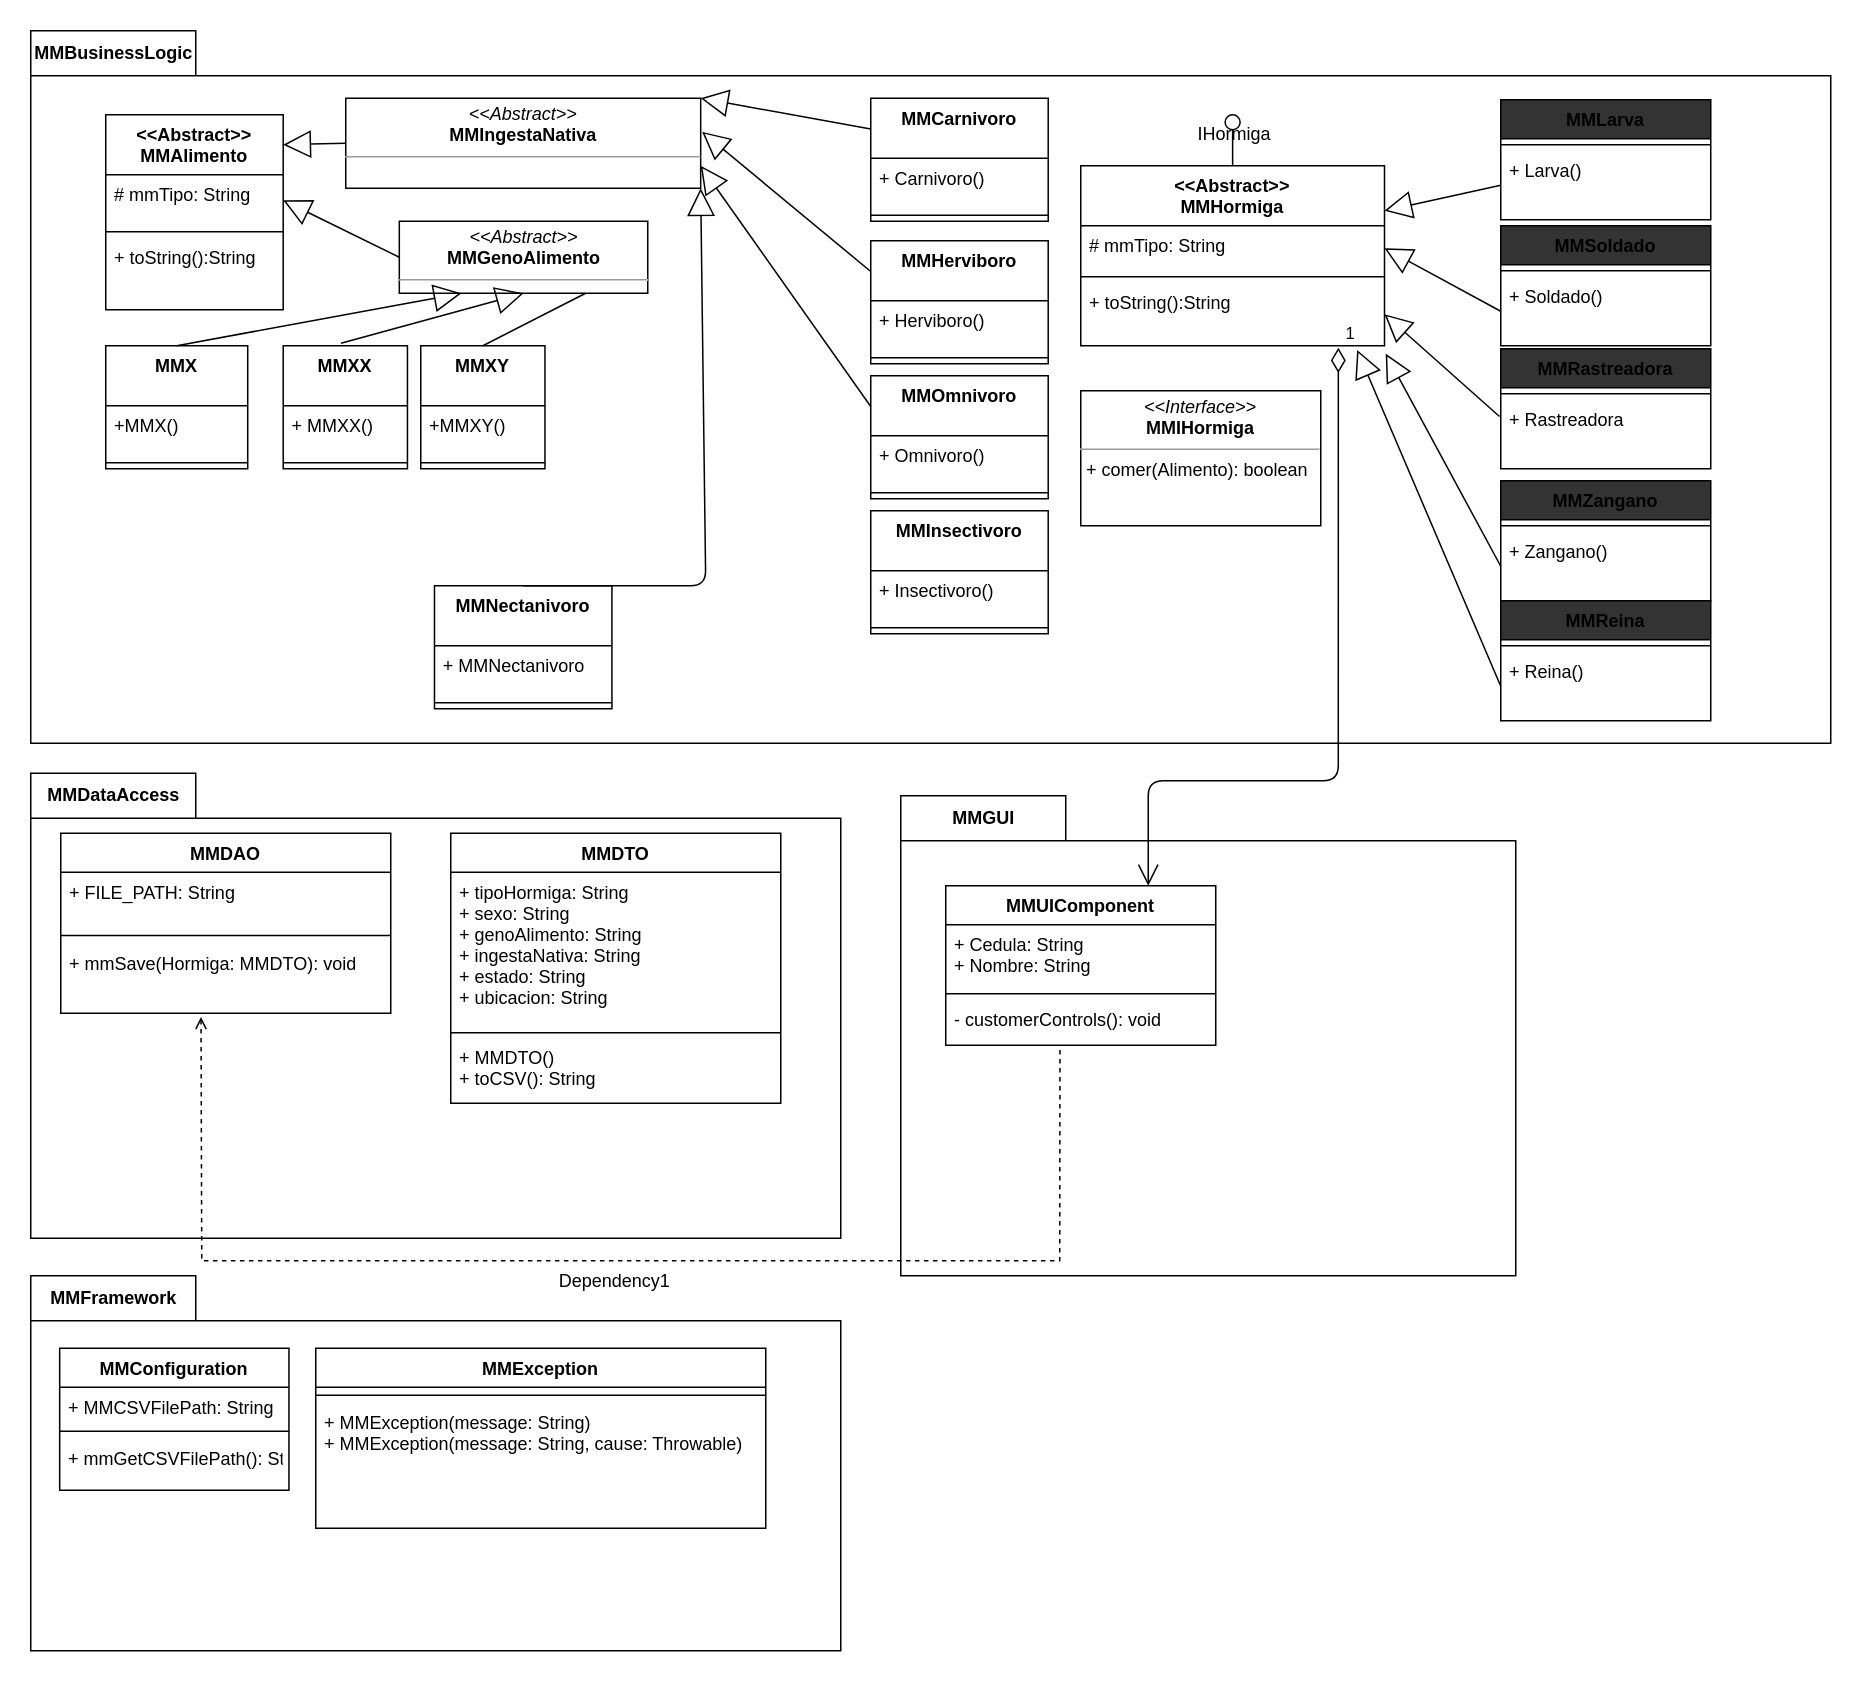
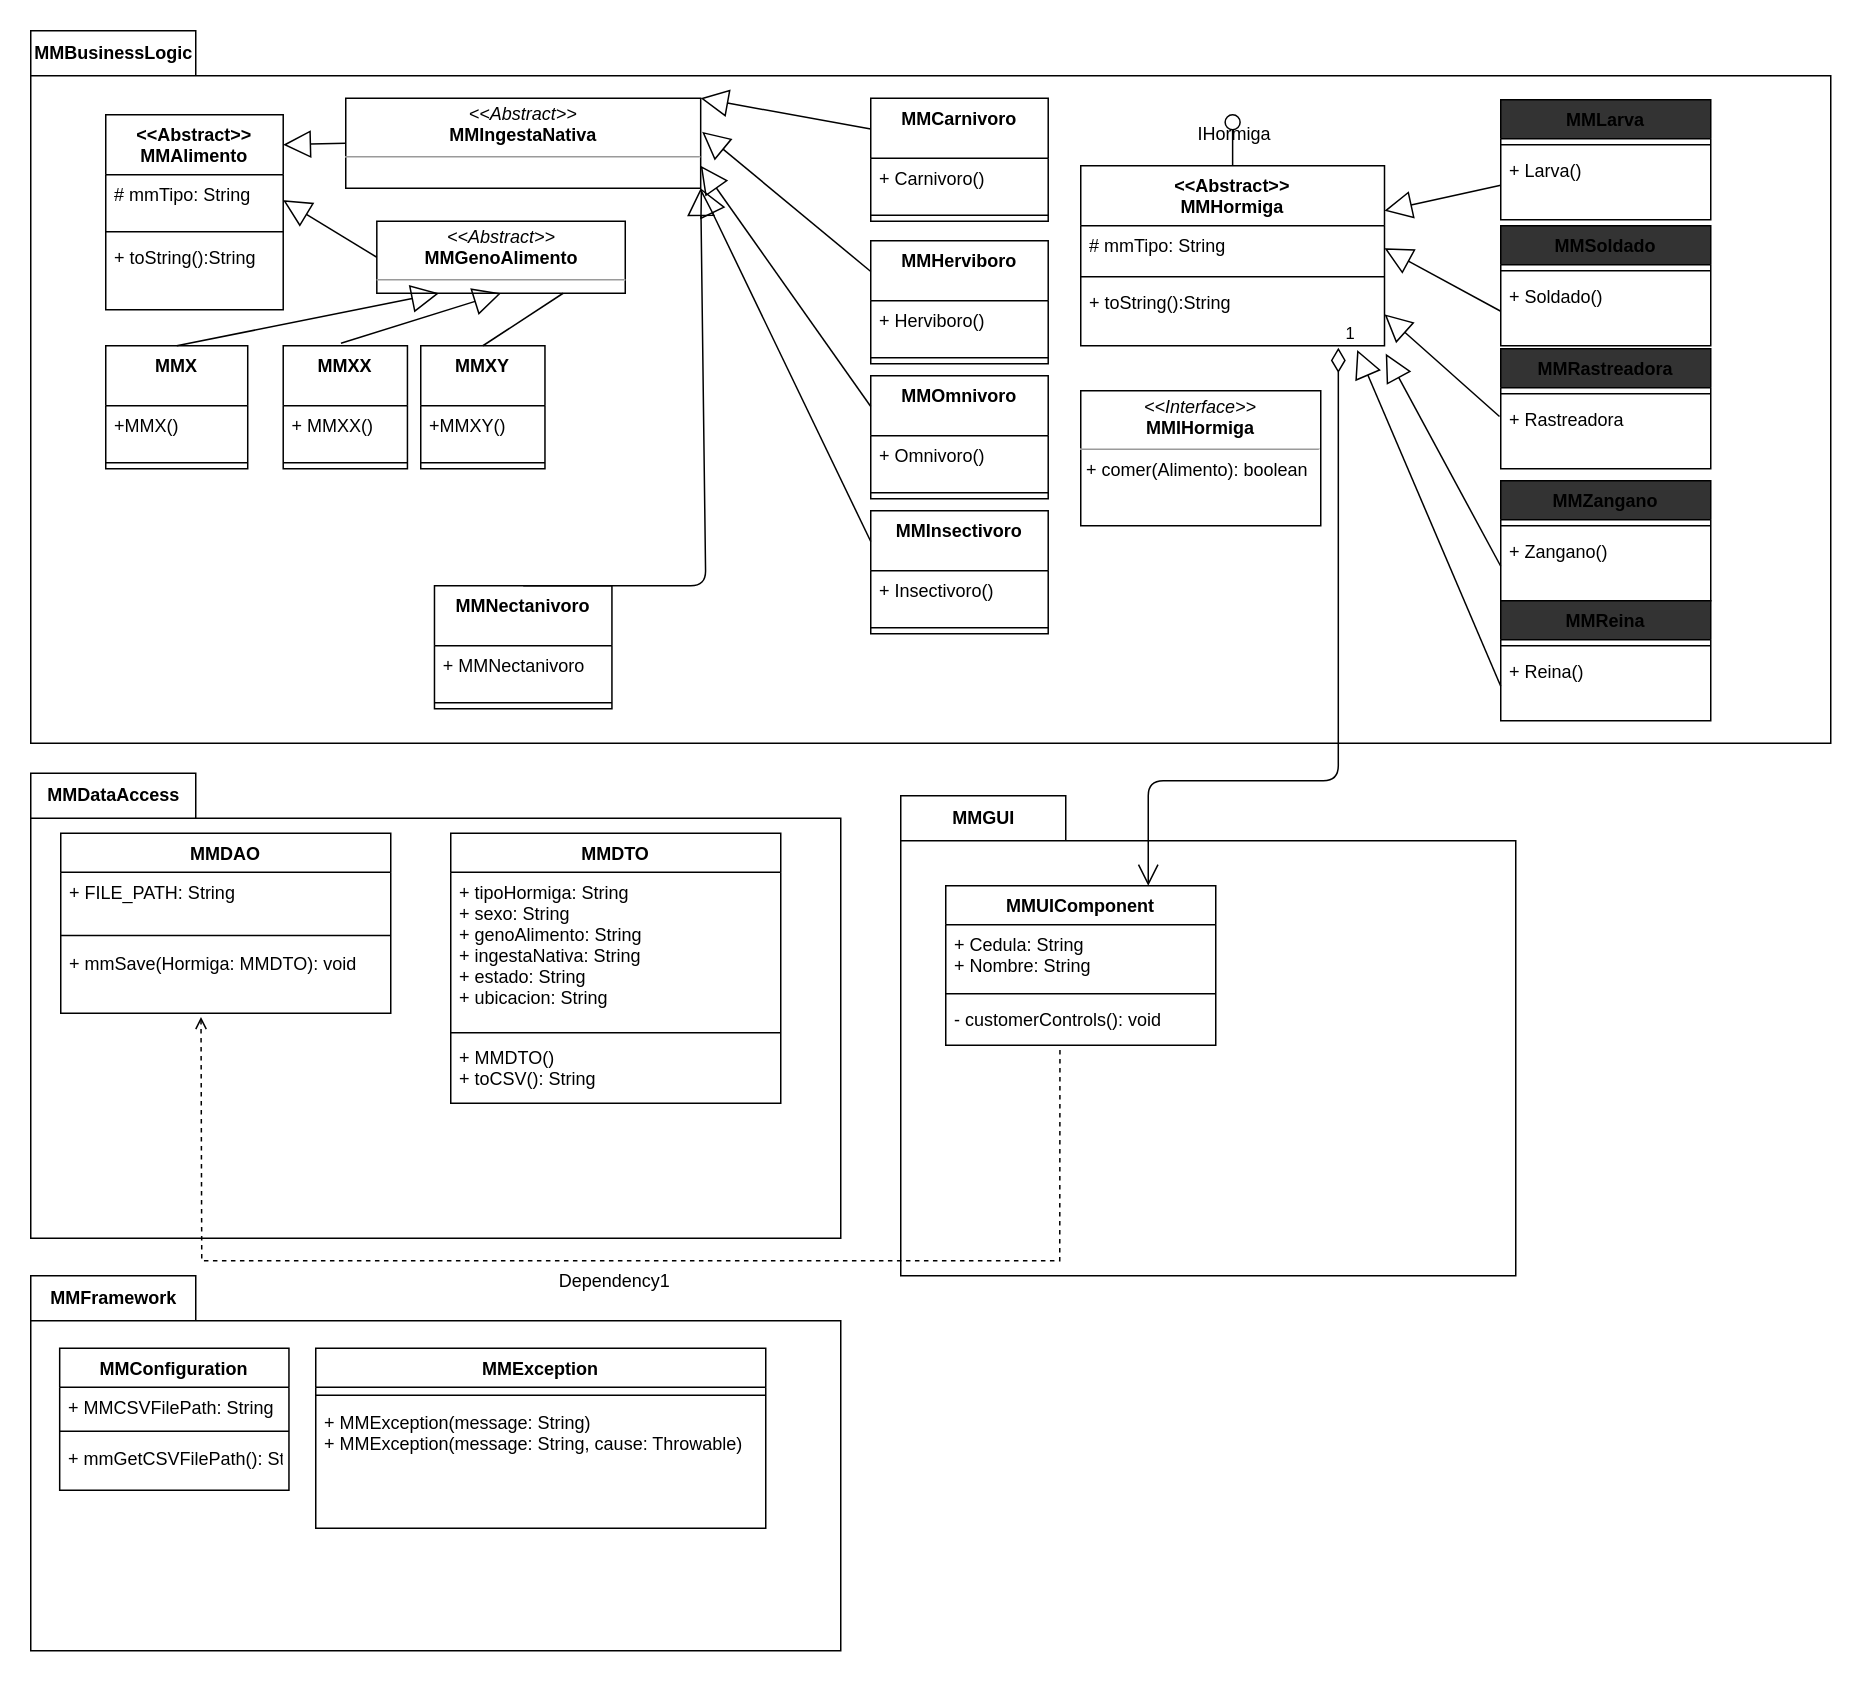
(524, 257) -> (501, 257)
none -> (792, 377)
